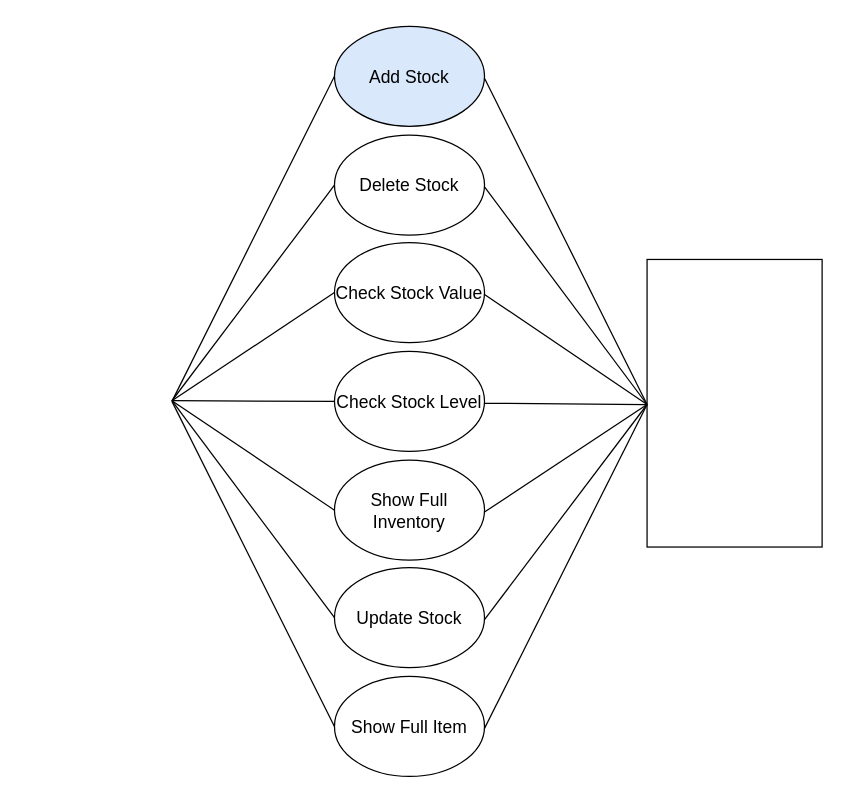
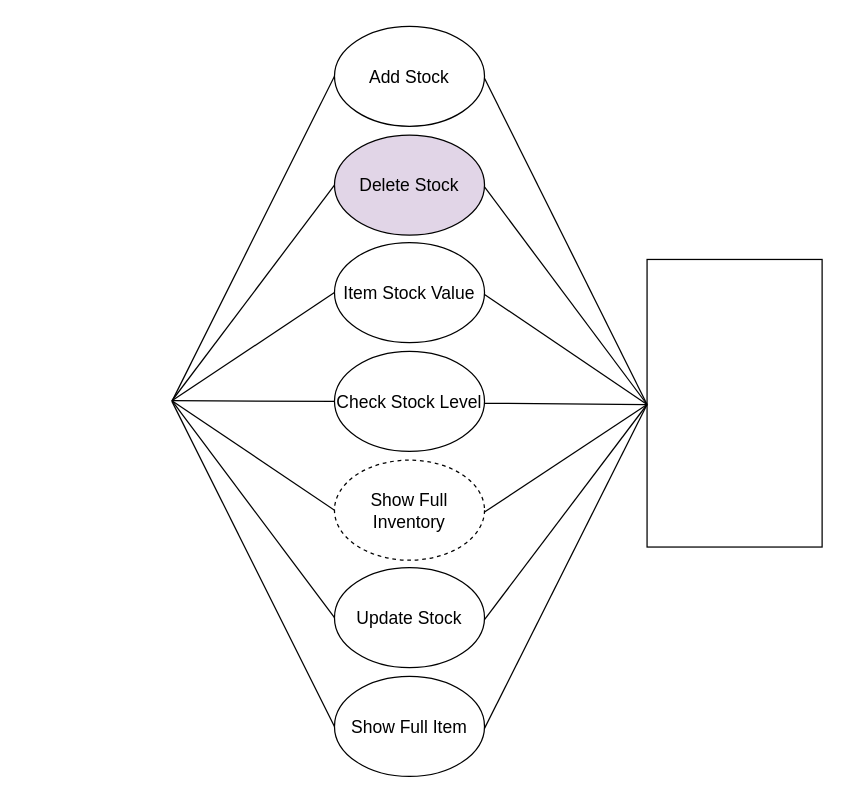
(409, 76) -> (409, 76)
(409, 185) -> (409, 185)
(409, 293) -> (409, 293)
(409, 510) -> (409, 510)
